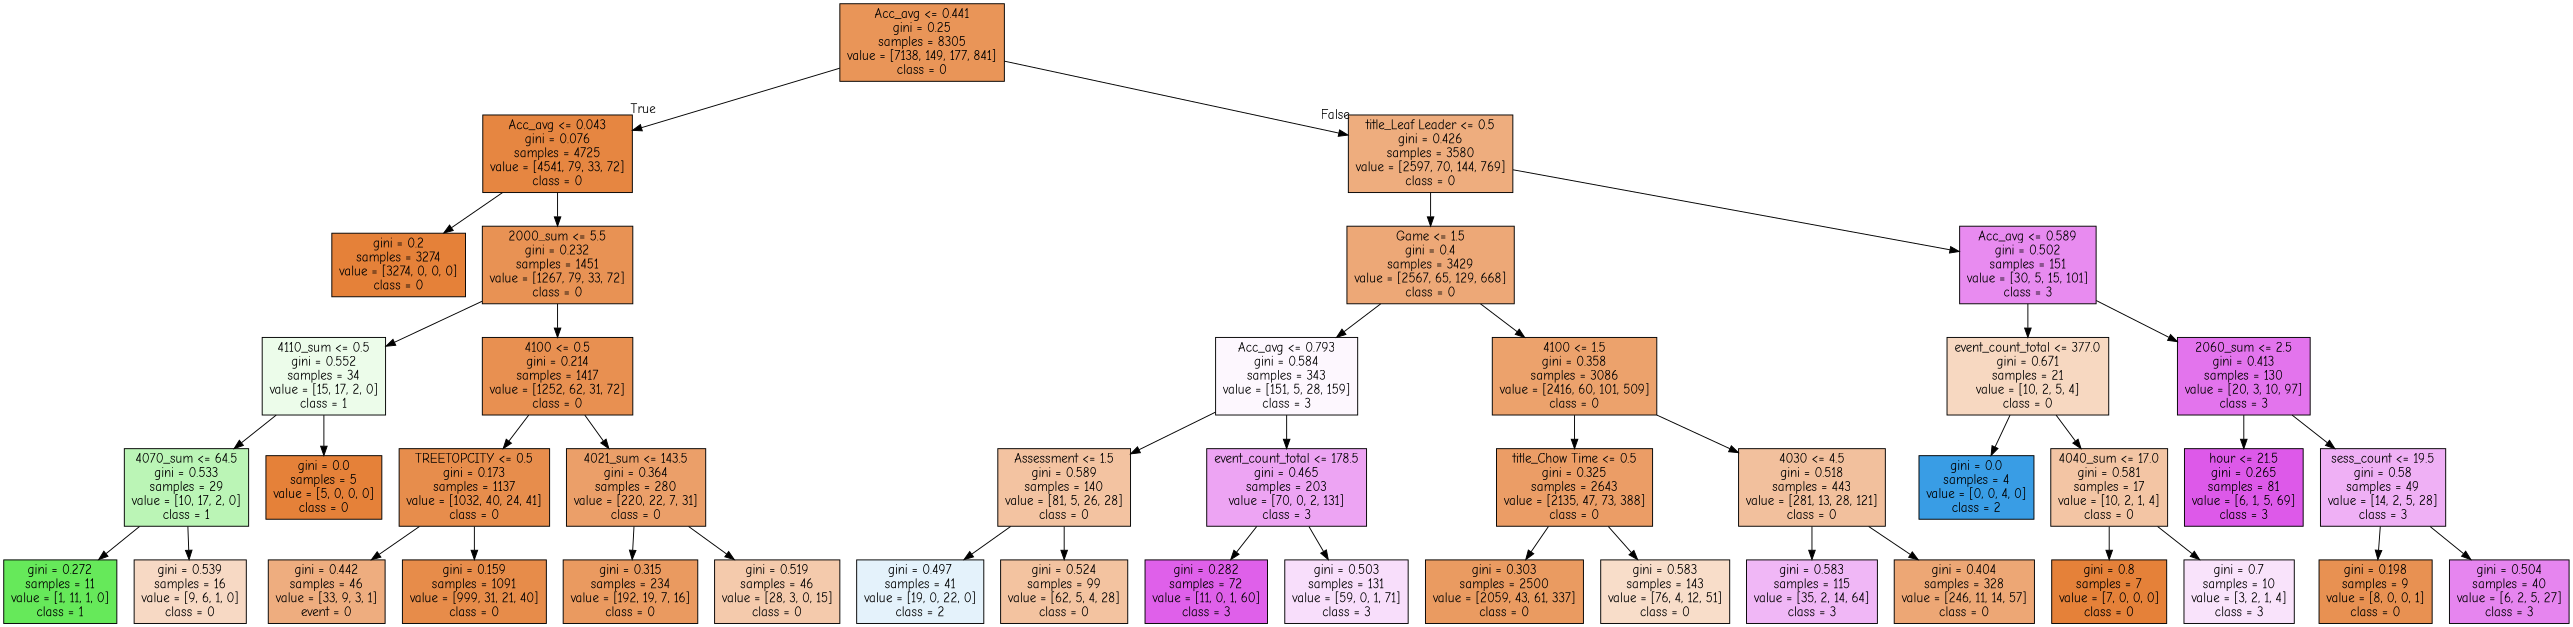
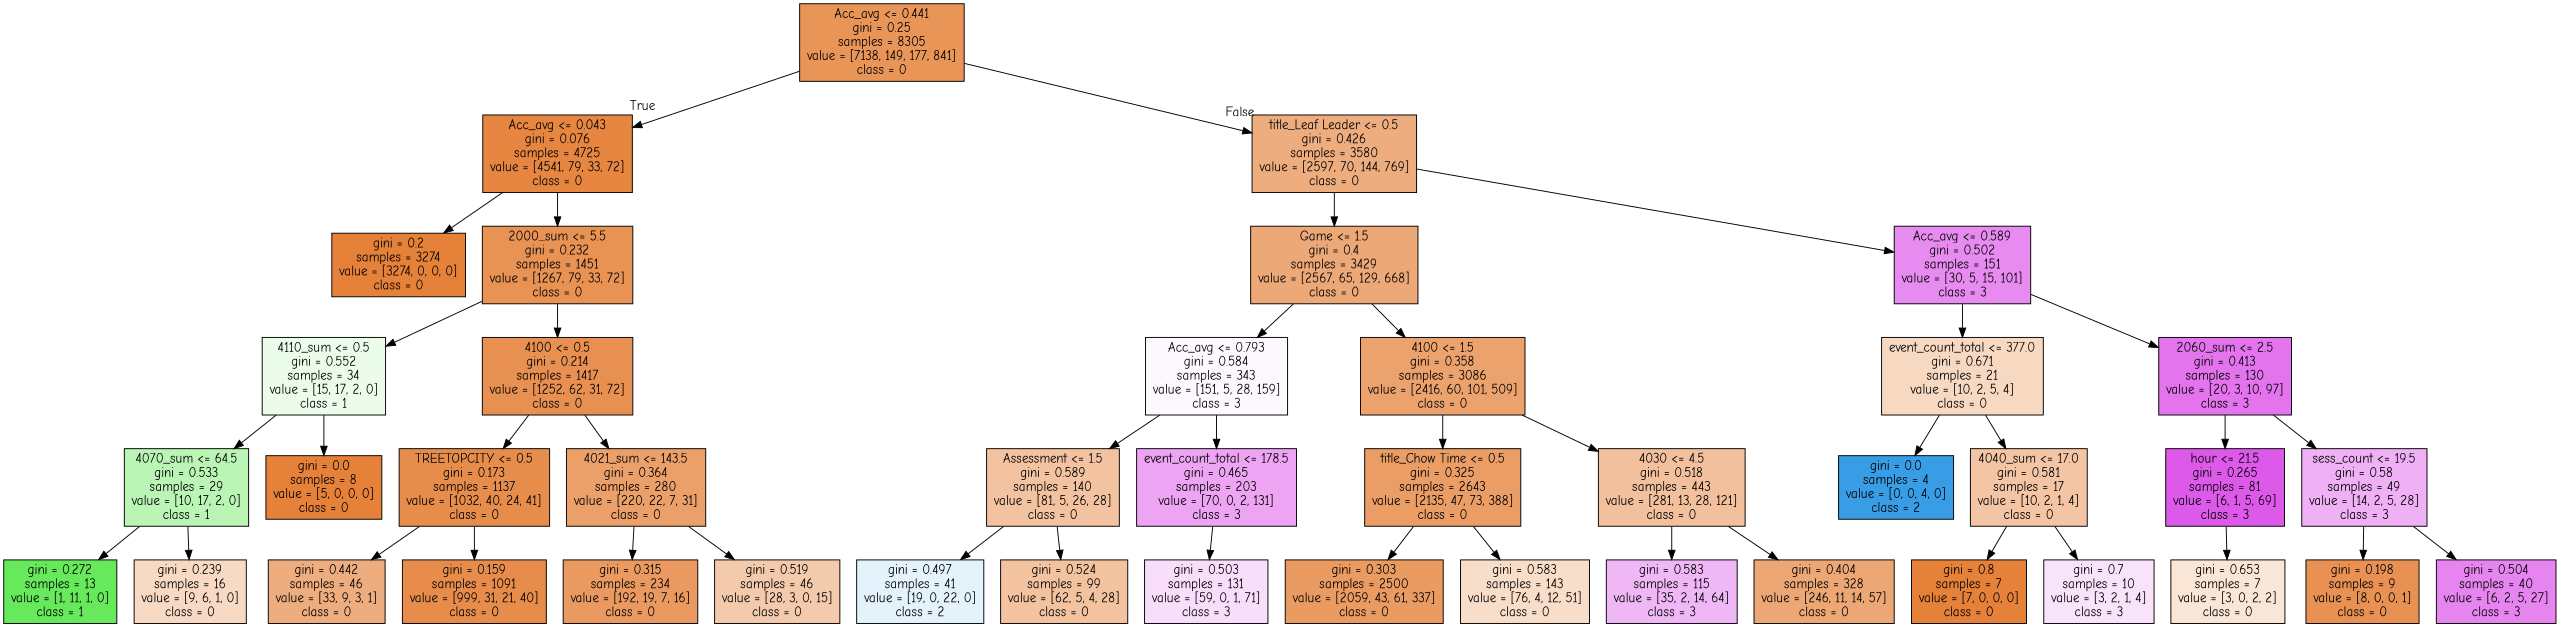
(324, 487) -> (324, 487)
(60, 592) -> (60, 592)
(190, 592) -> (190, 592)
(327, 592) -> (327, 592)
(1206, 592) -> none
none -> (2228, 592)
